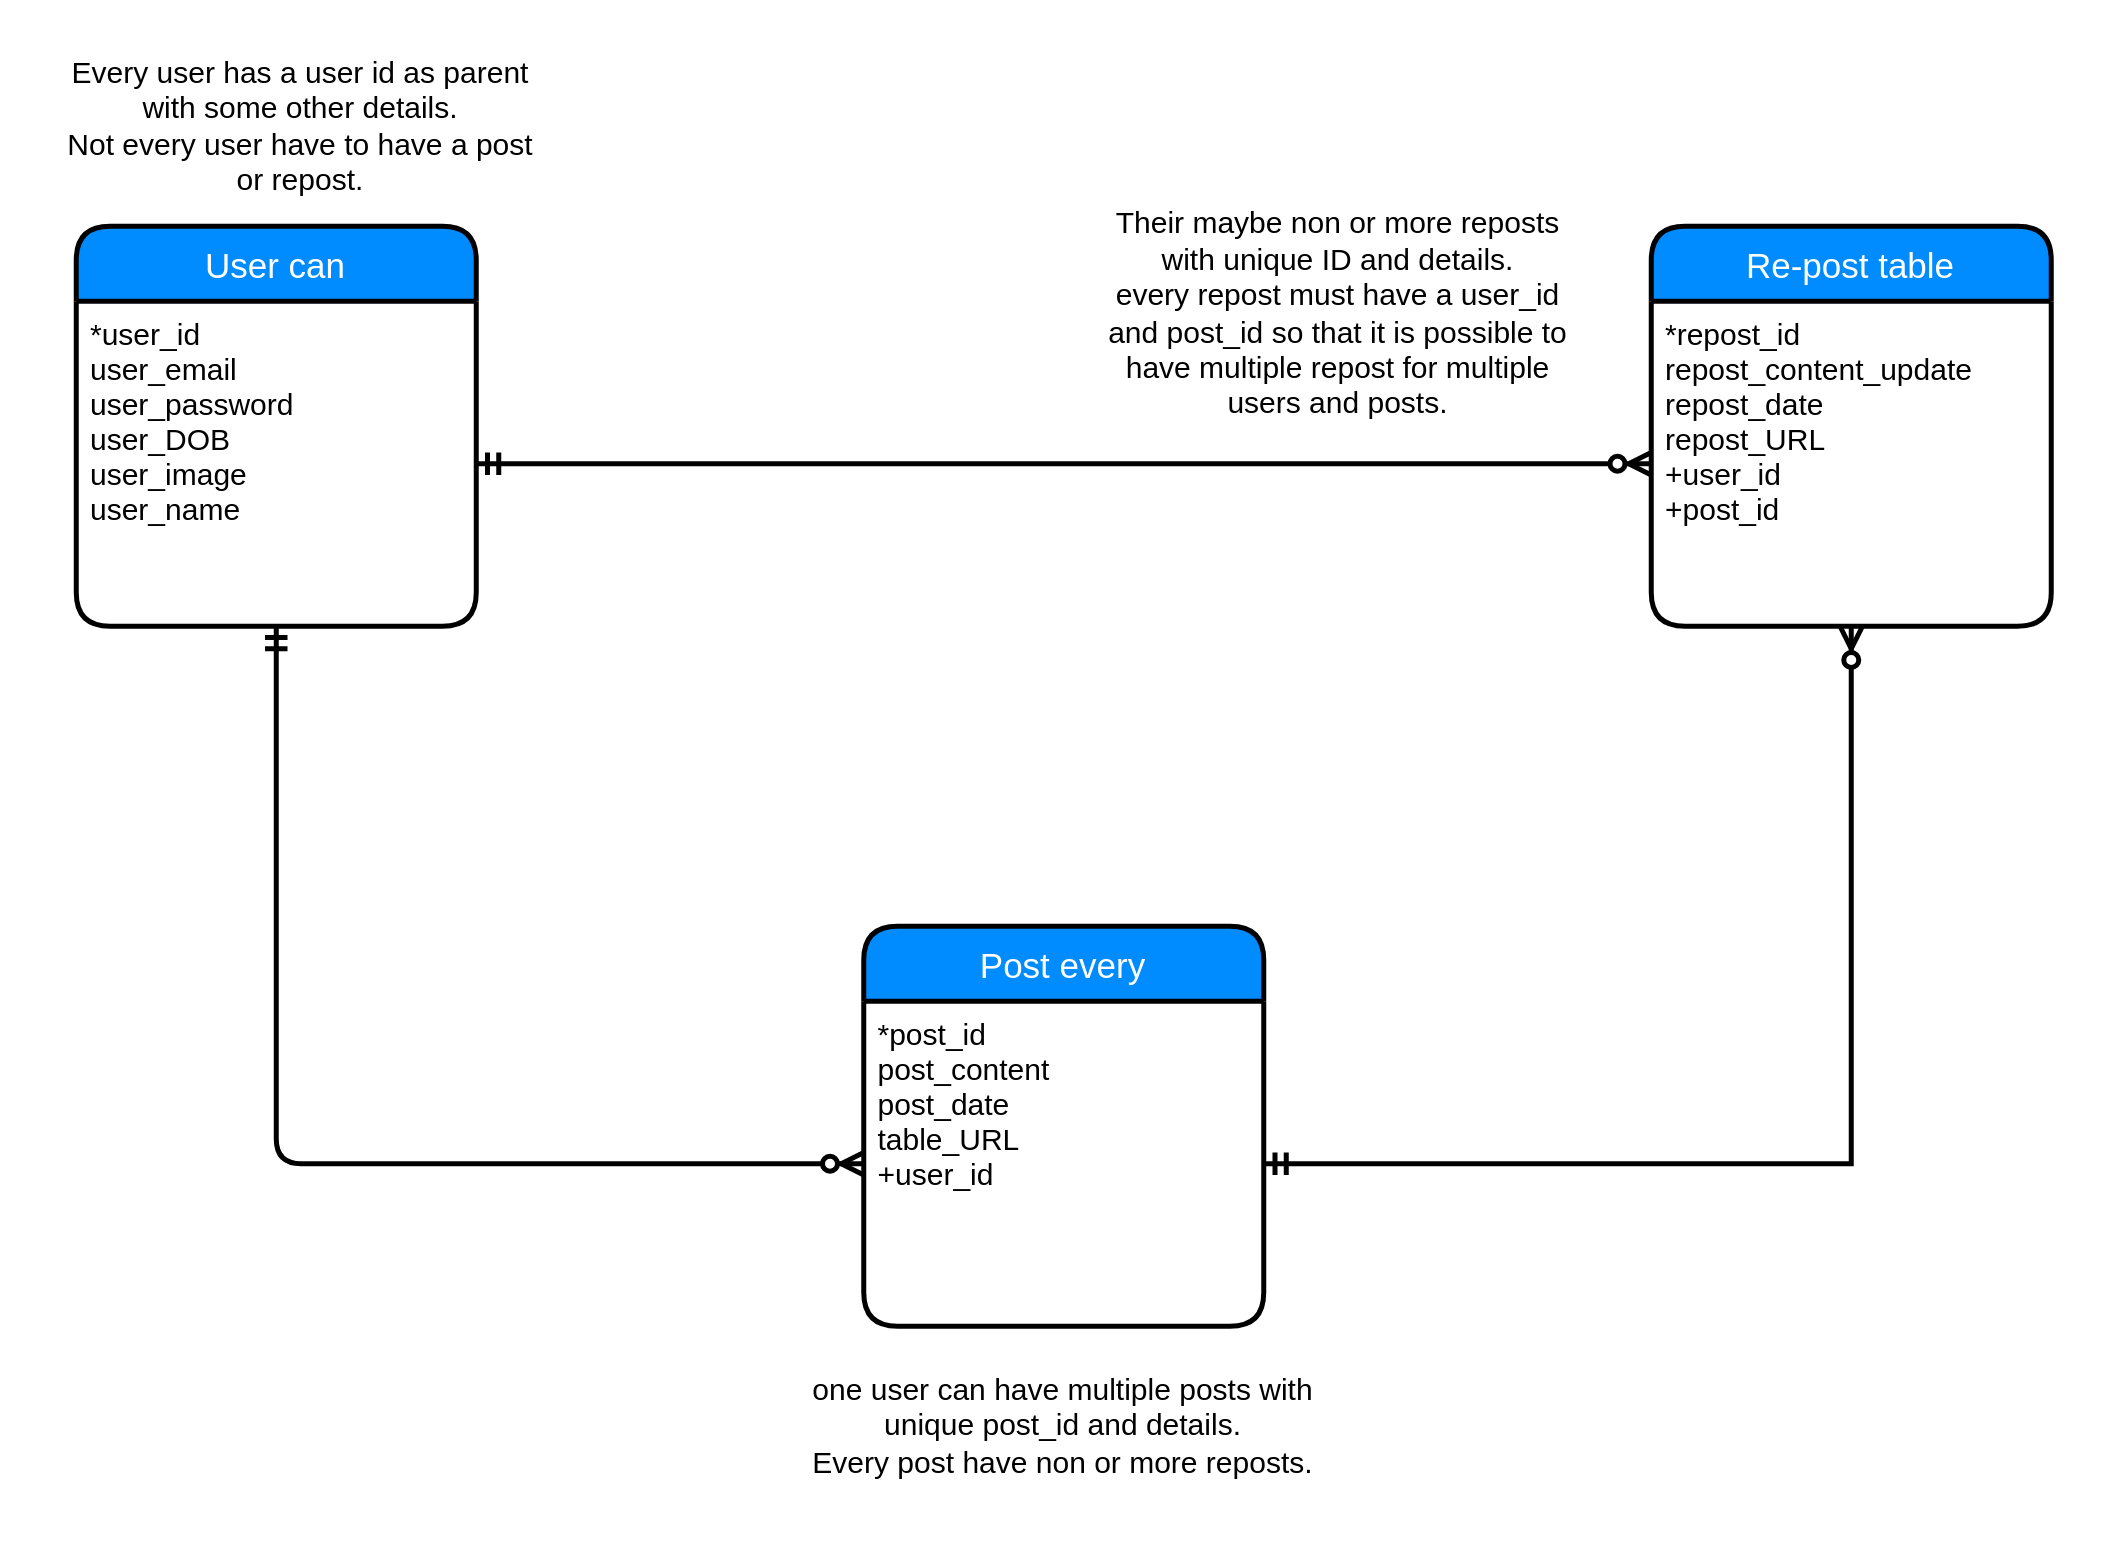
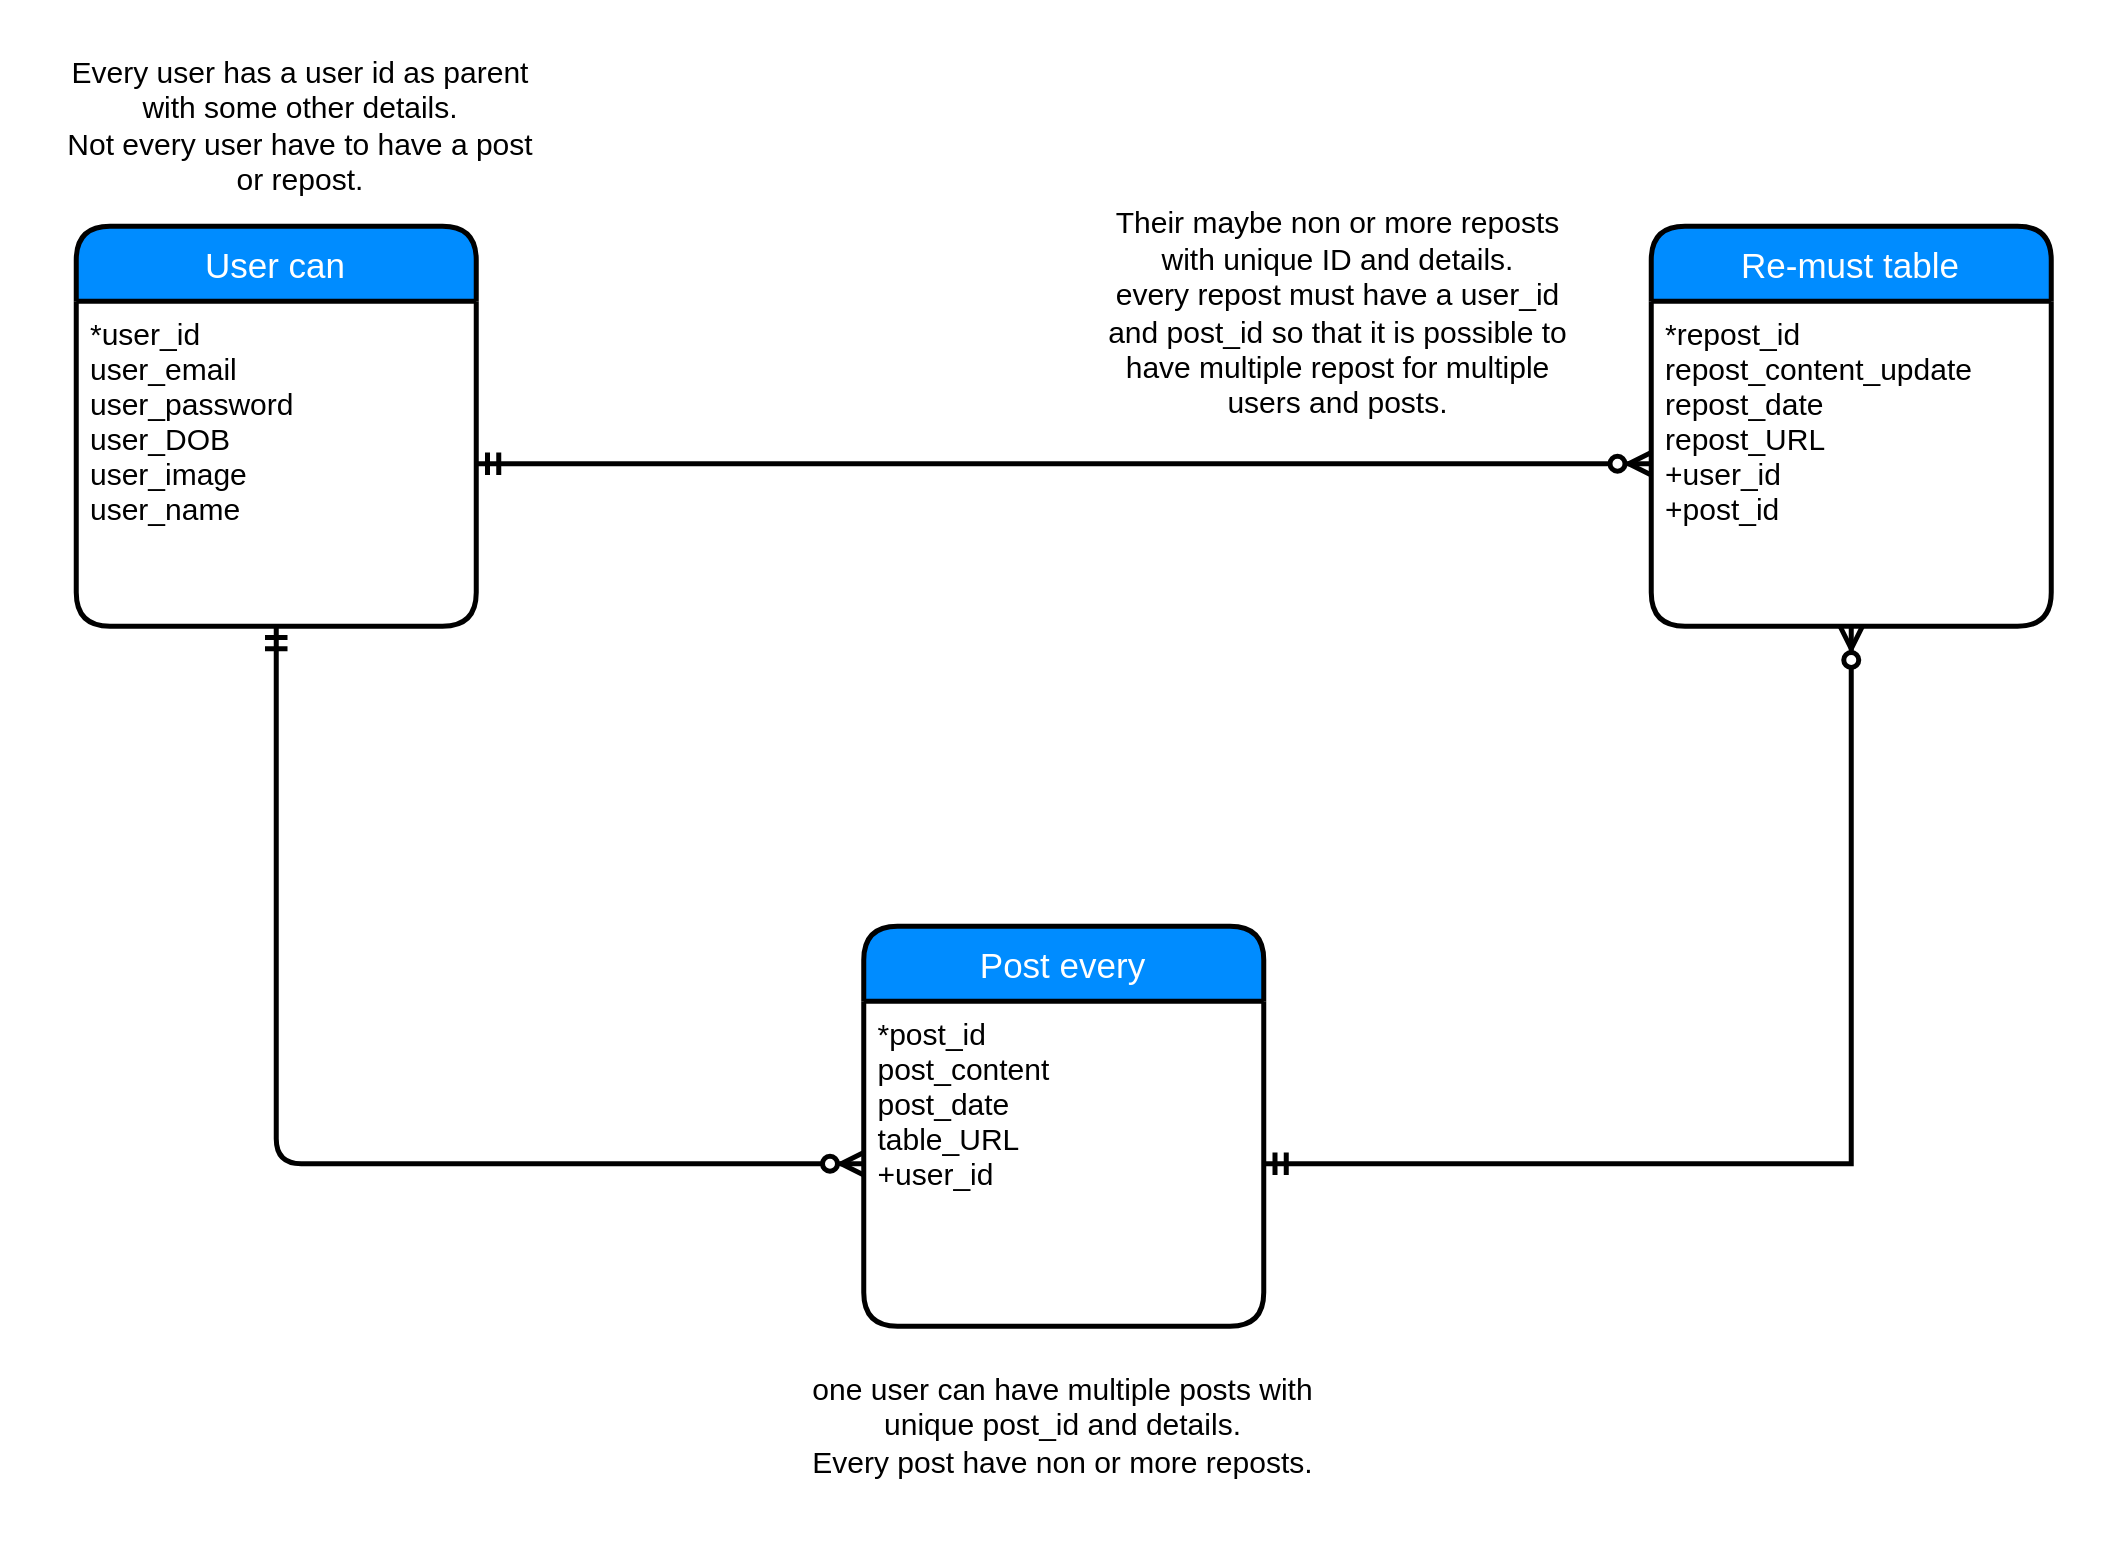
(1850, 266) -> (1850, 266)
